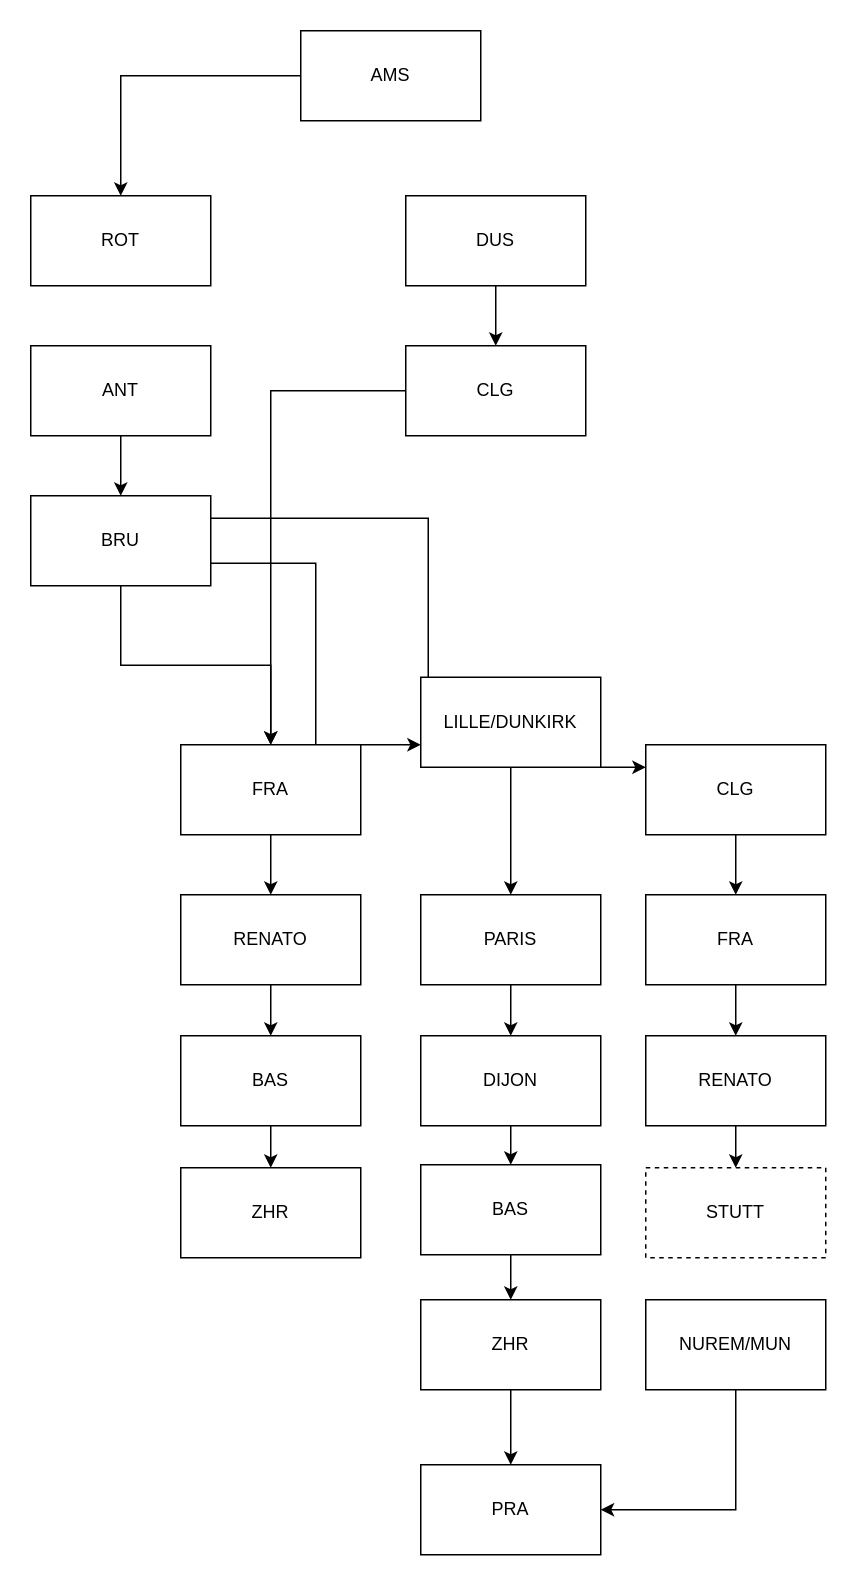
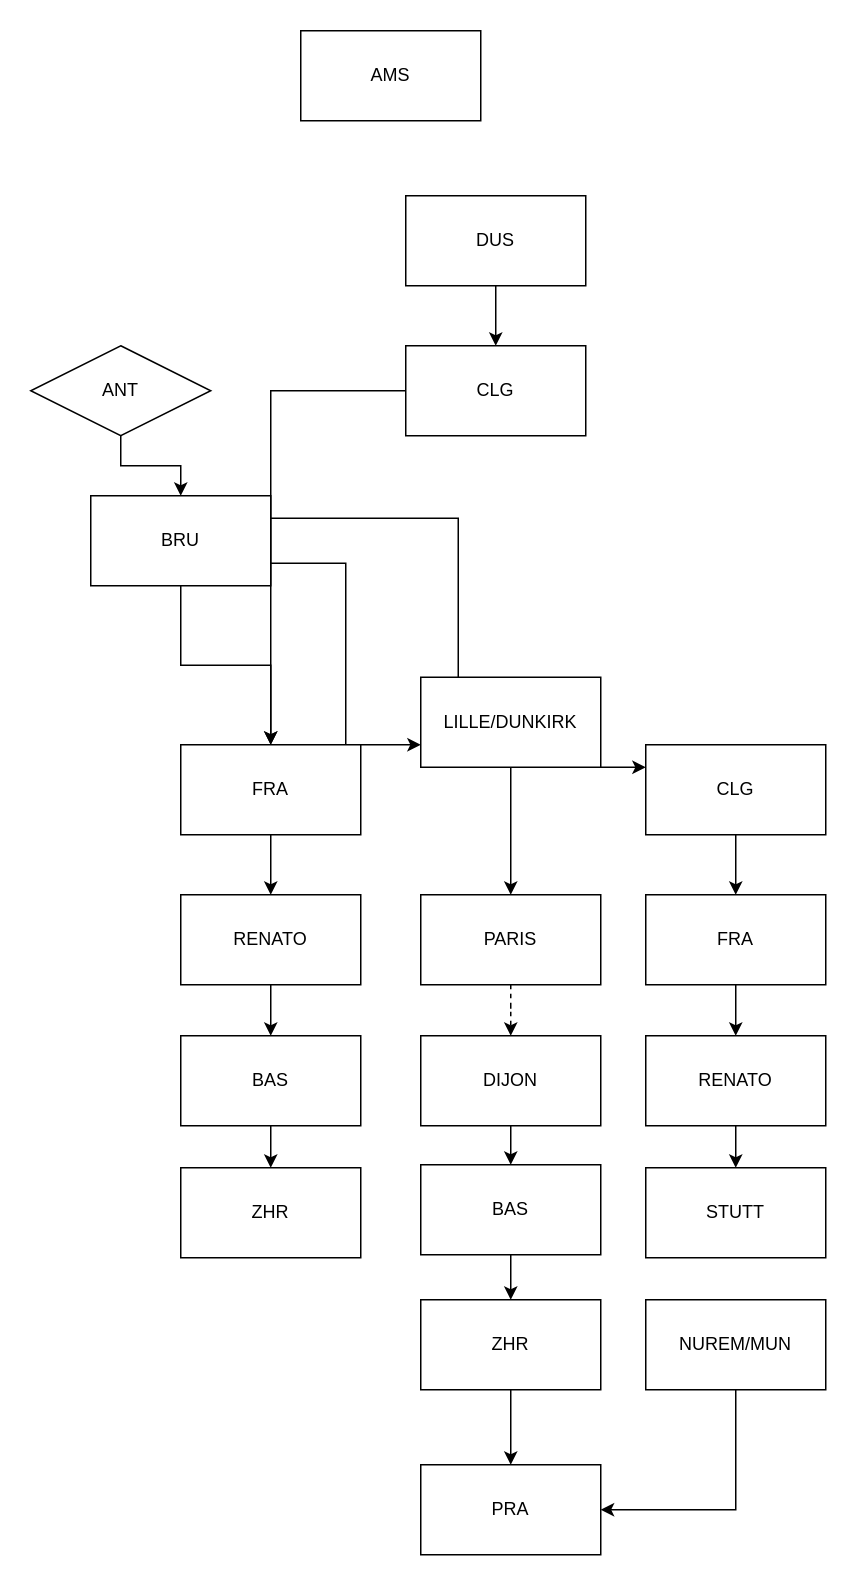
(156, 76) -> none
(121, 241) -> none
(121, 391) -> (121, 391)
(121, 541) -> (181, 541)
(511, 1013) -> (511, 1013)
(736, 1213) -> (736, 1213)
